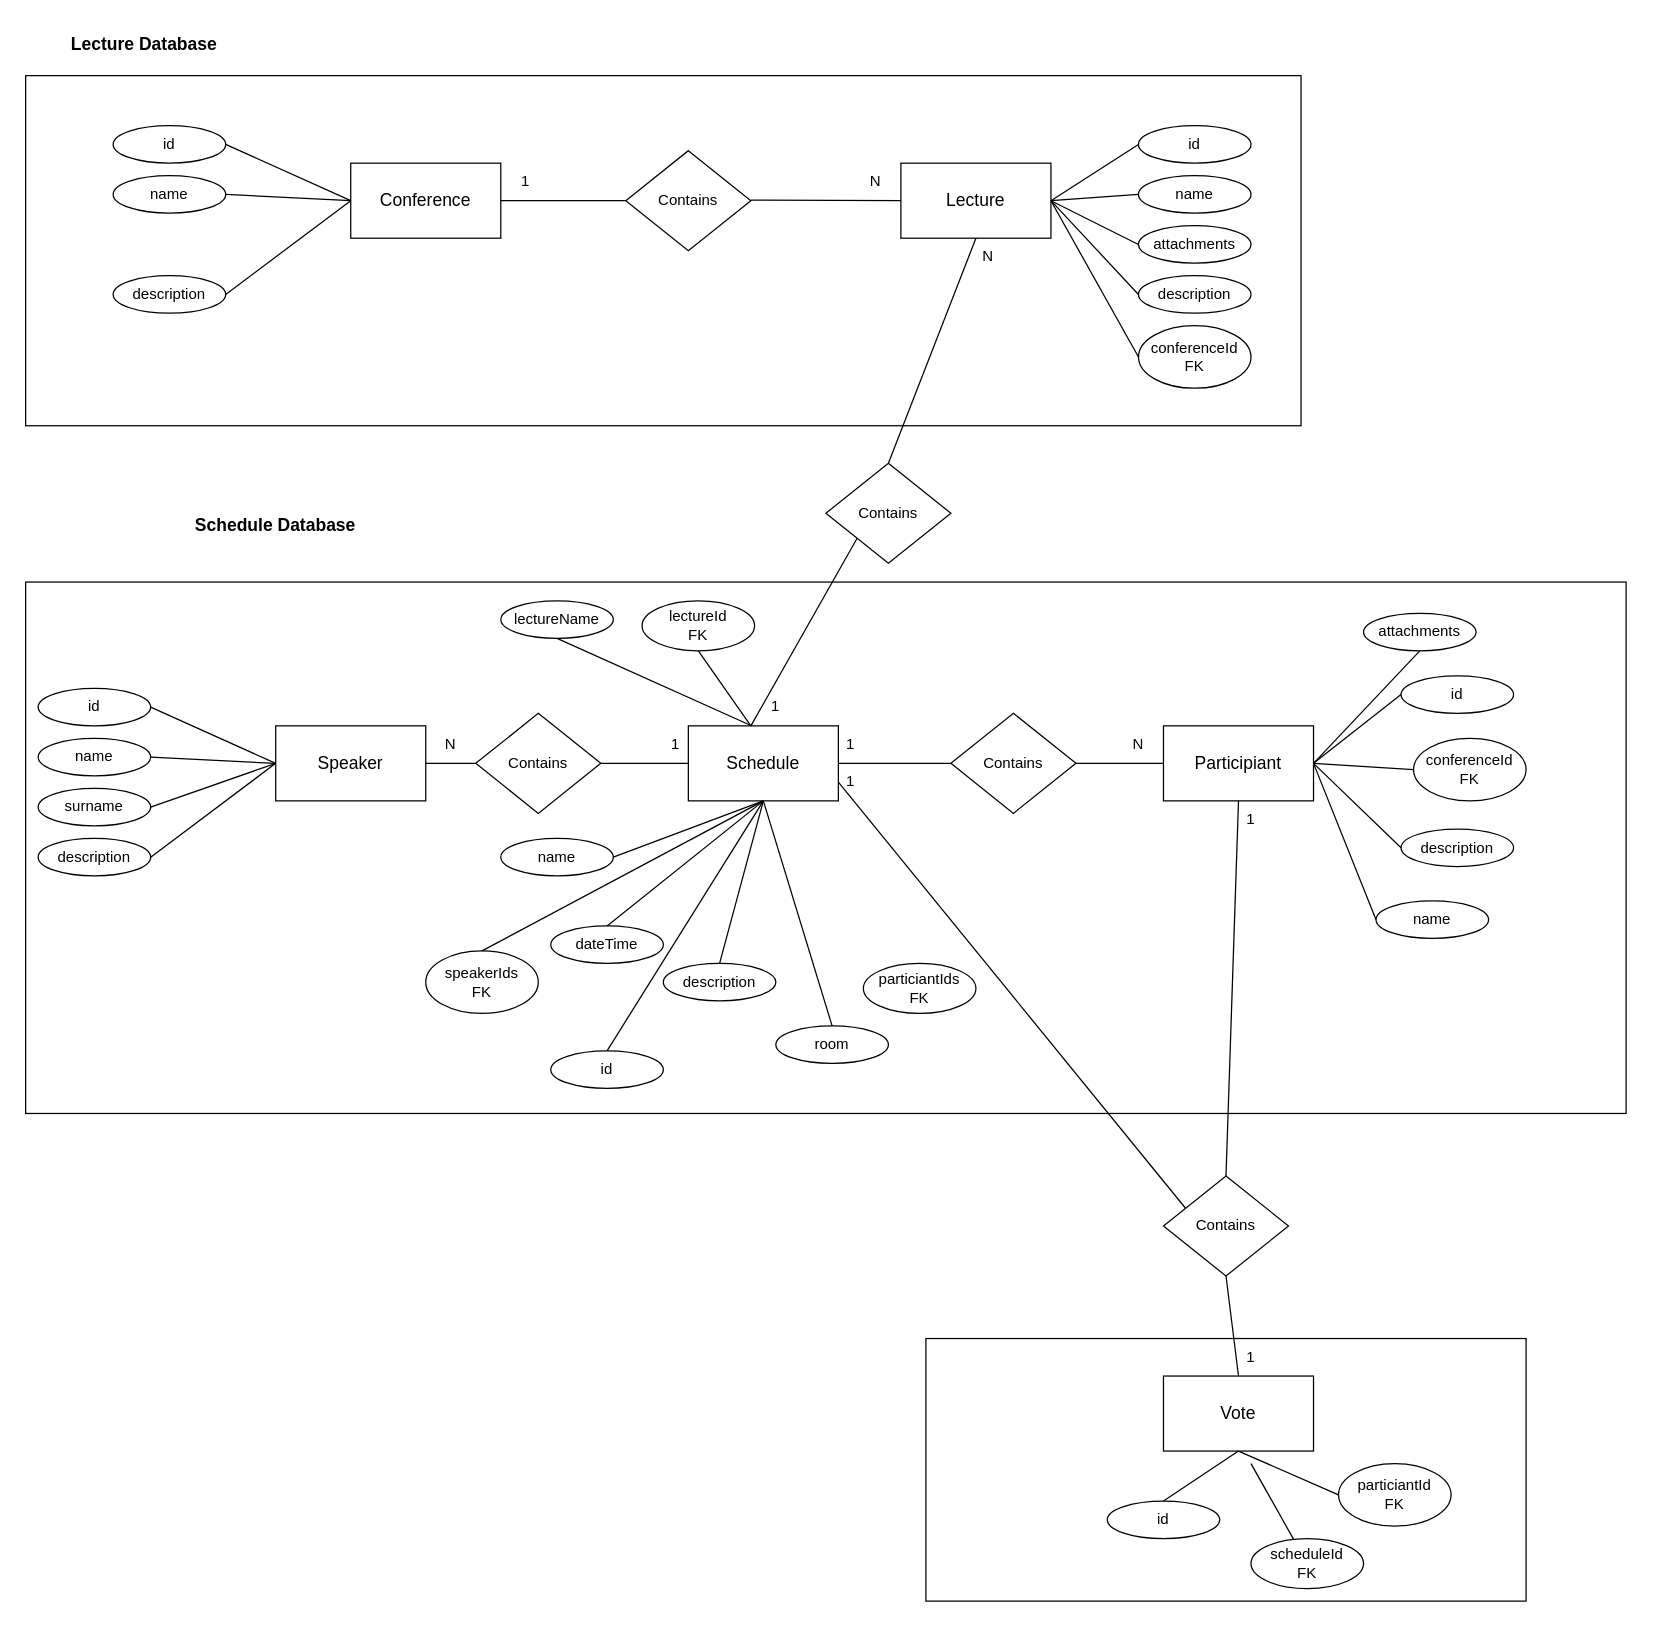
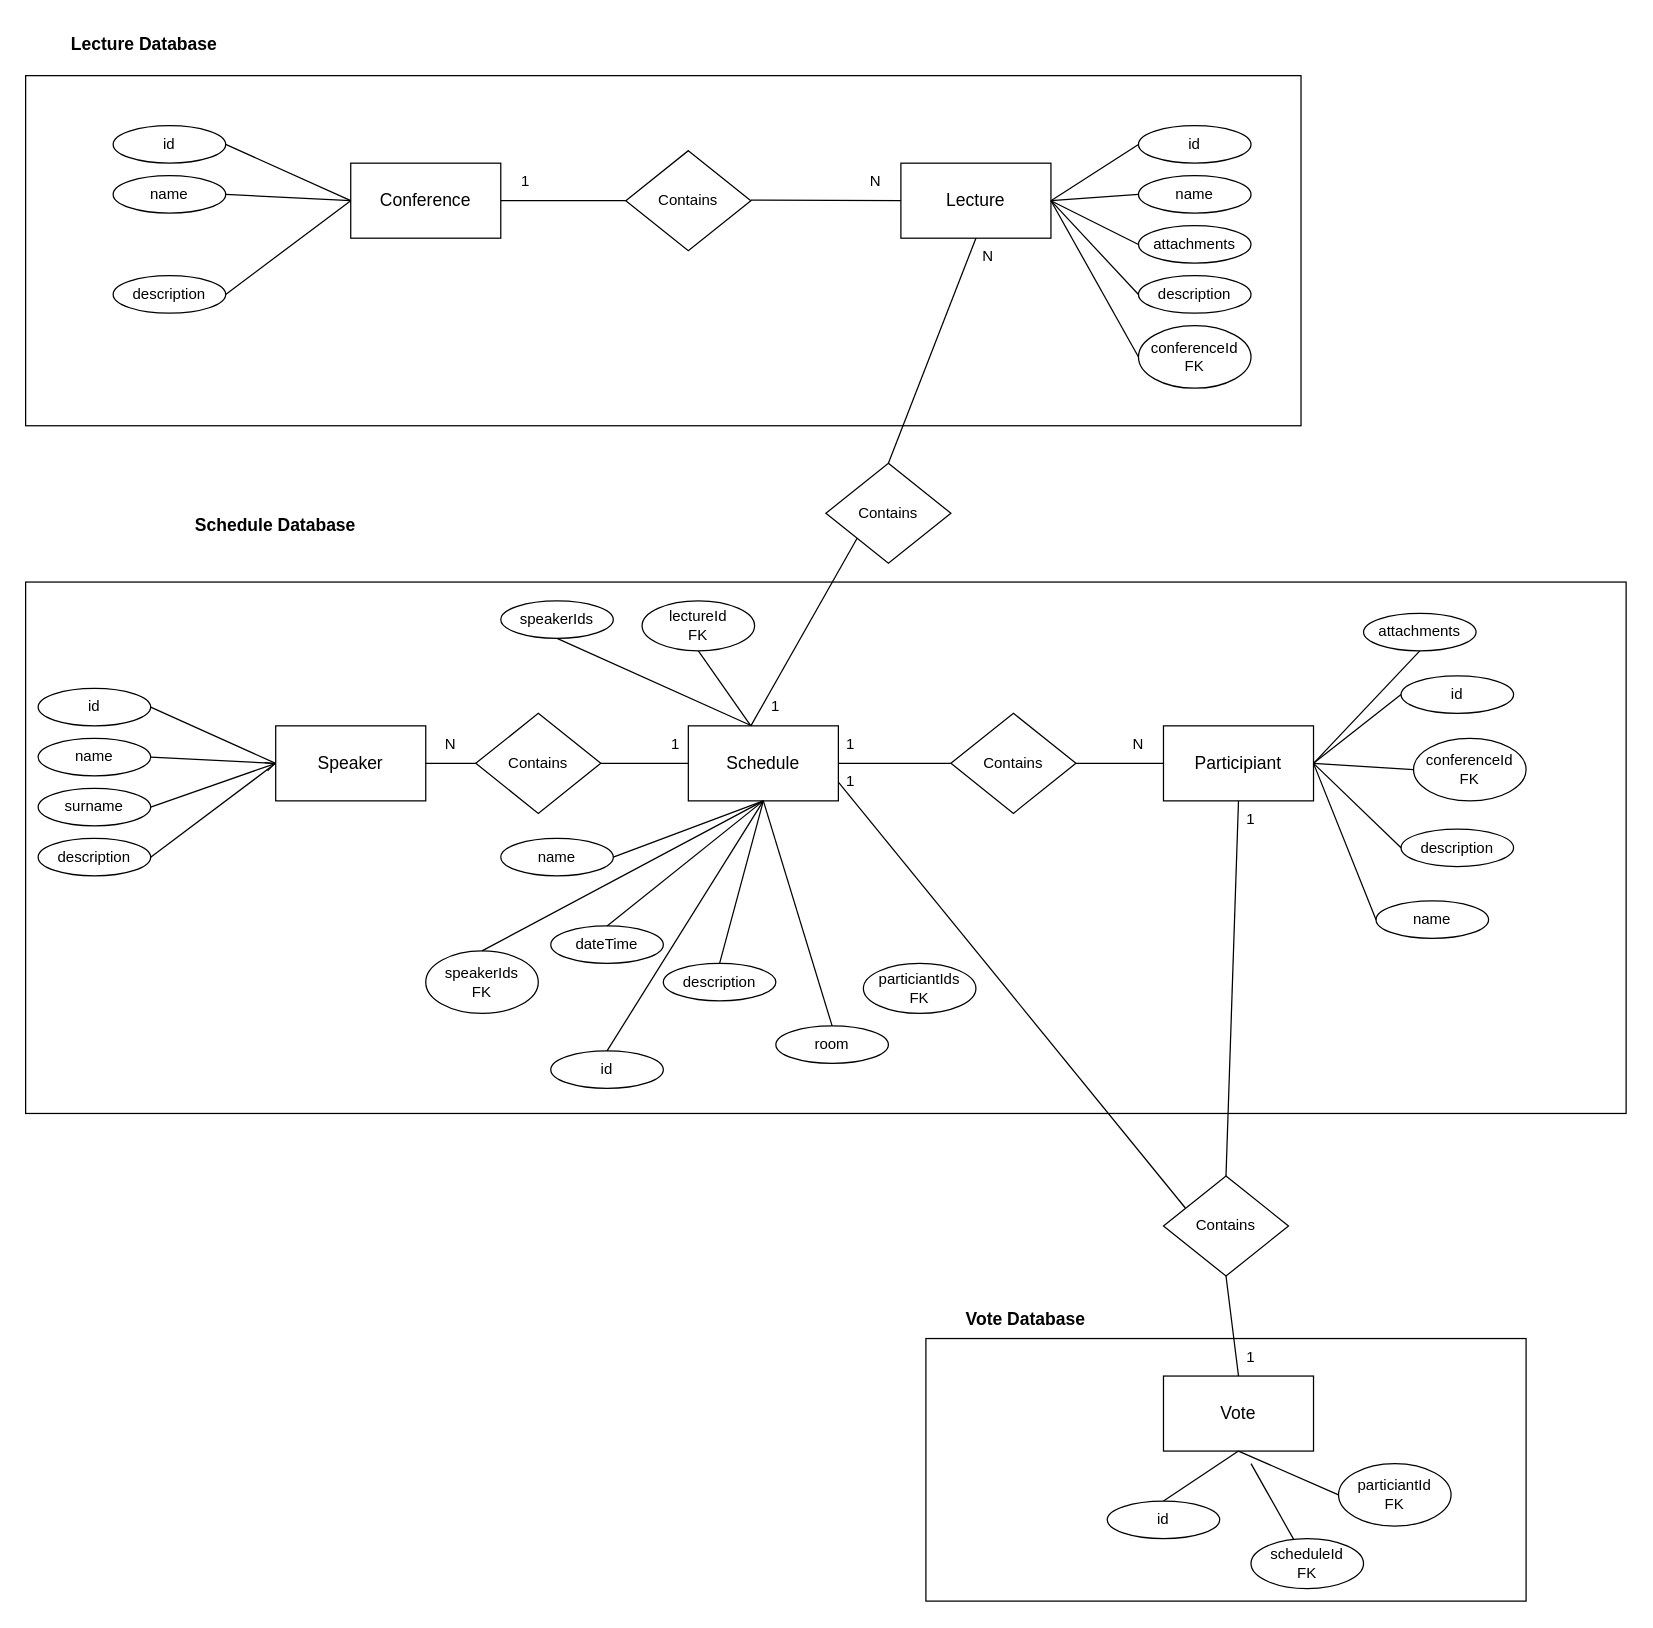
(557, 619) -> (557, 619)
(268, 766) -> (268, 766)
none -> (1026, 1319)
